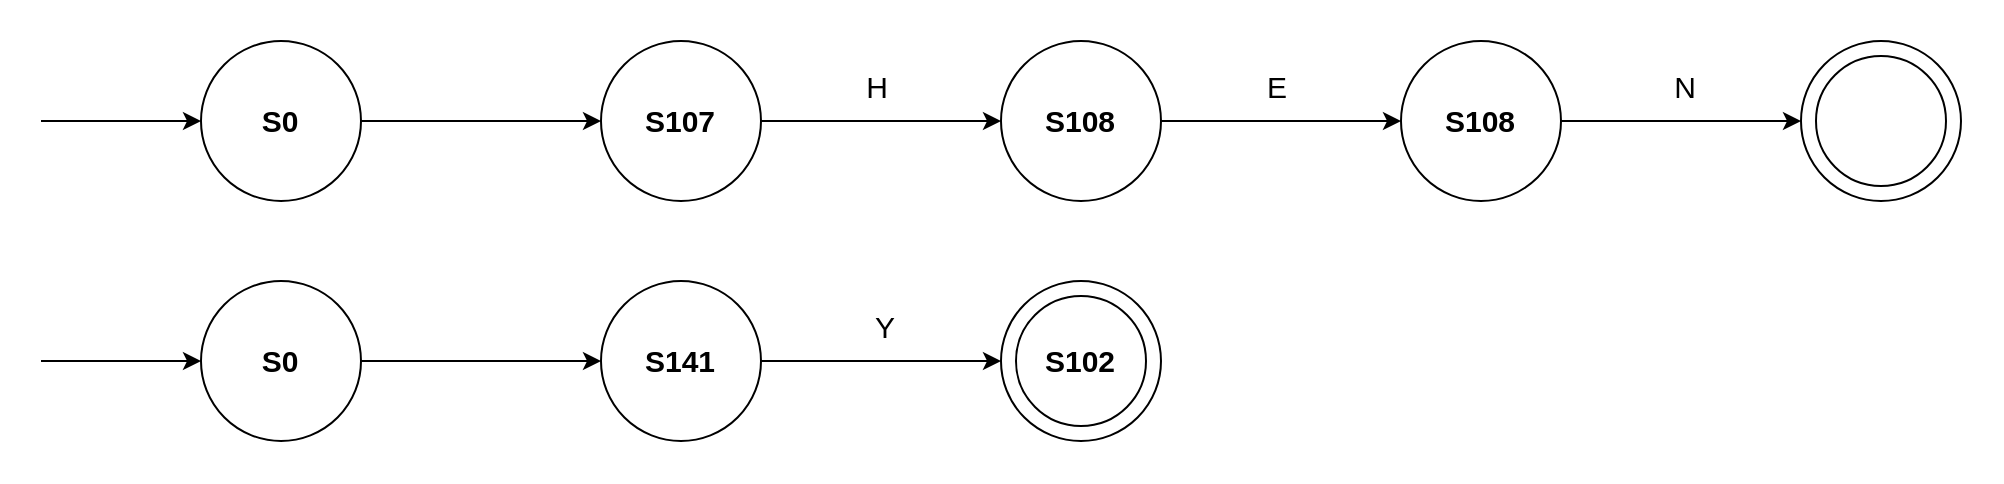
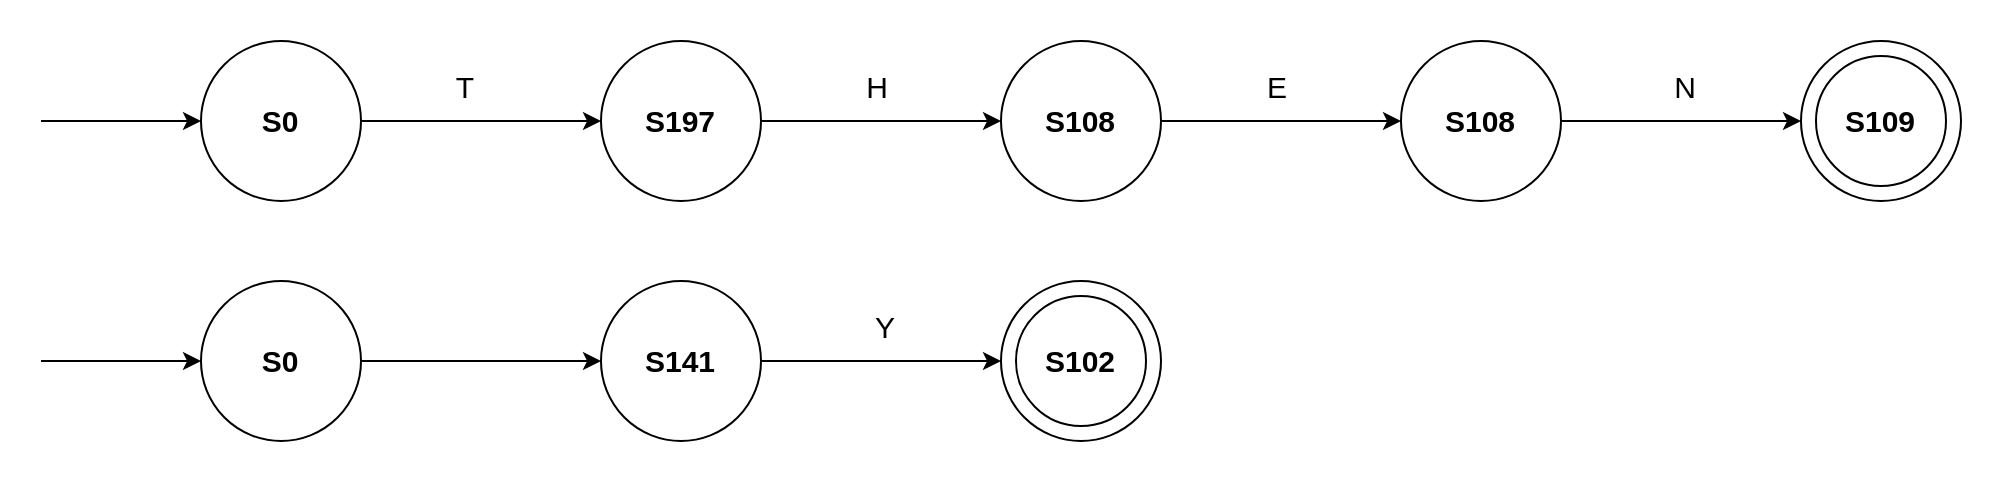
none -> (466, 86)
(681, 121) -> (681, 121)
none -> (1881, 121)
